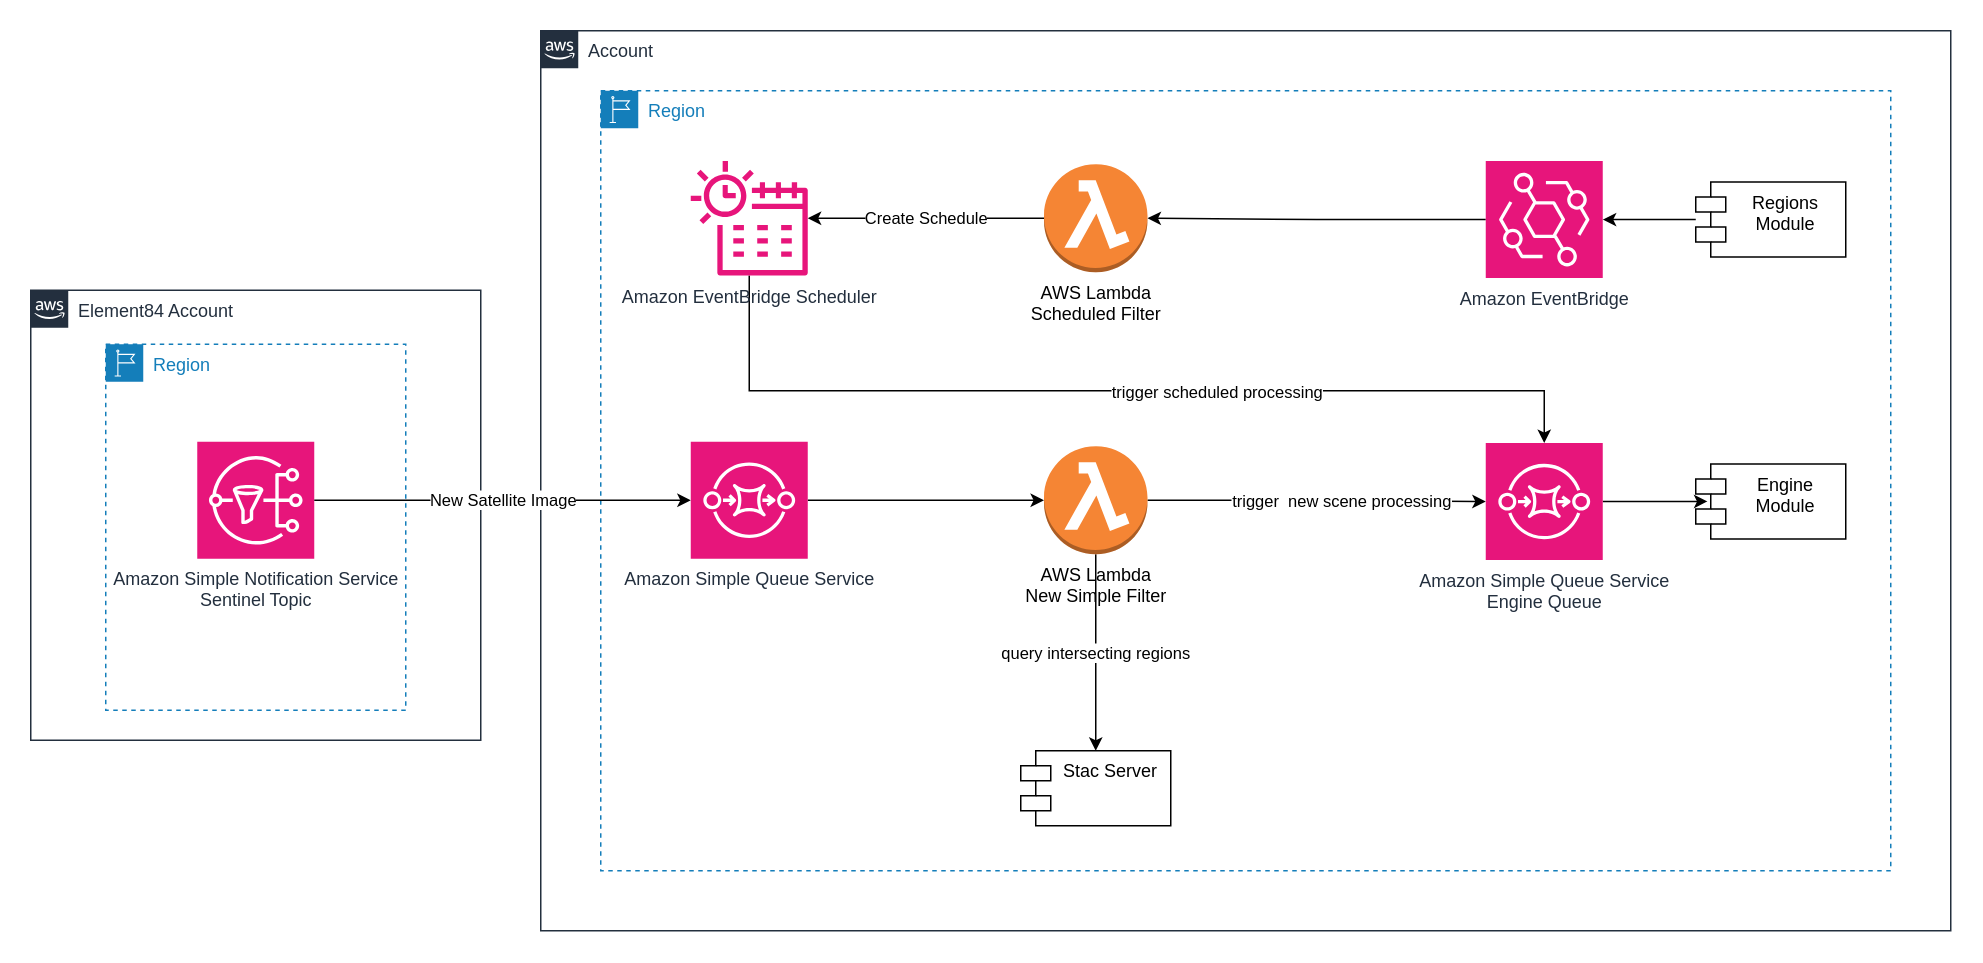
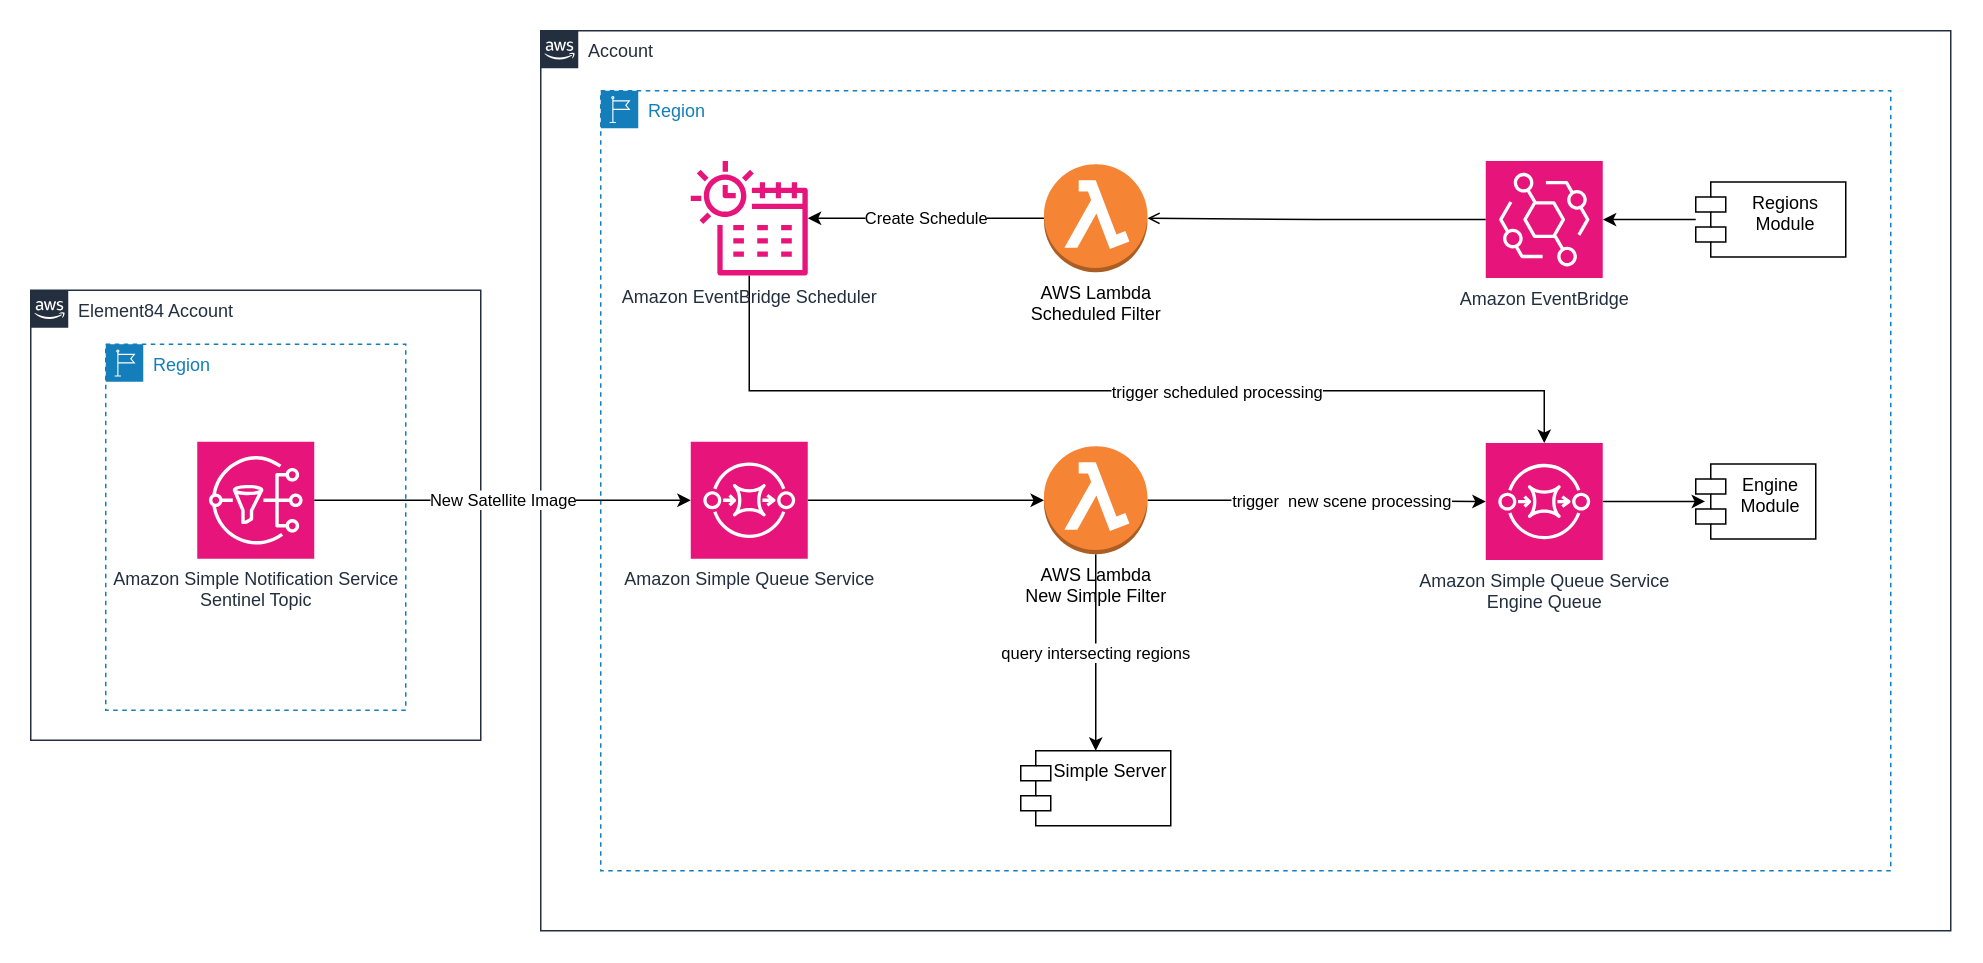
(1159, 218) -> (1156, 218)
(1771, 502) -> (1756, 502)
(1111, 772) -> (1111, 783)
